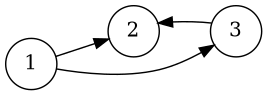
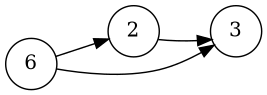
(192, 22) -> (178, 41)
(31, 64) -> (31, 64)
